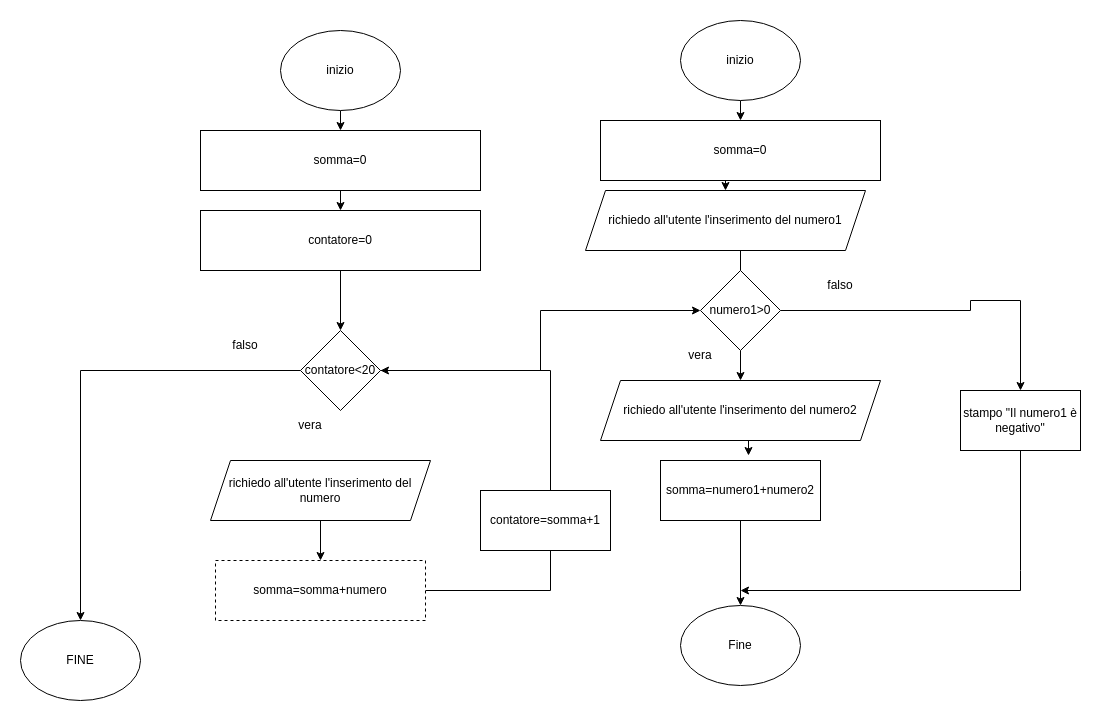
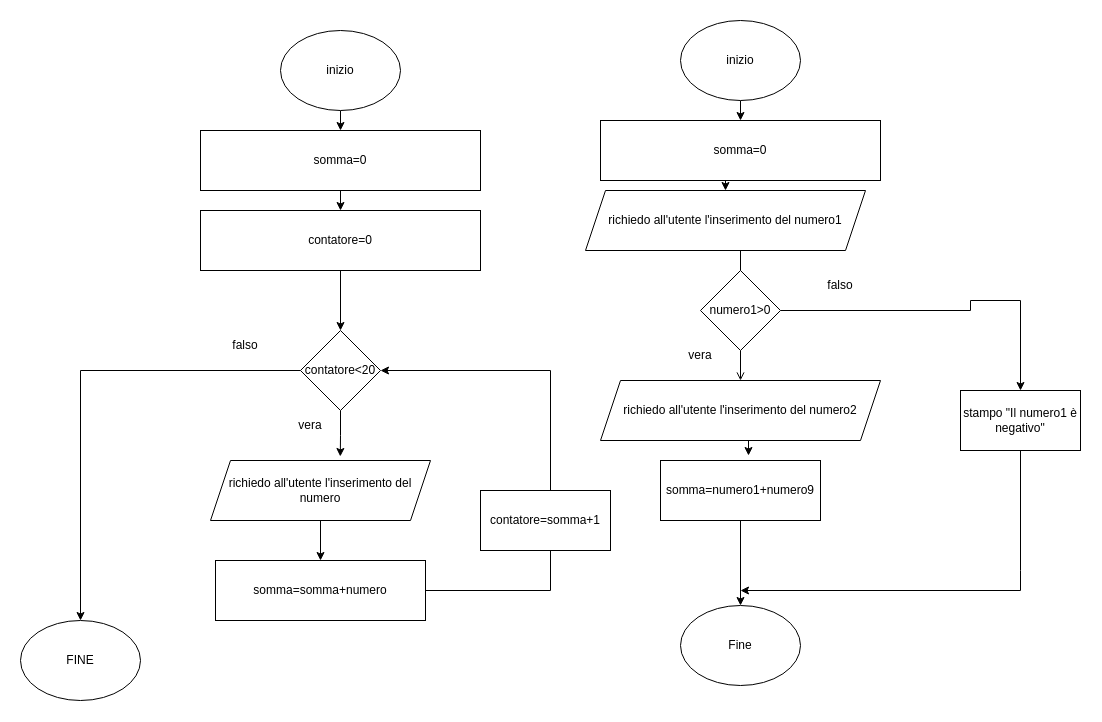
(588, 311) -> (341, 430)
(741, 372) -> (741, 374)
(741, 491) -> (741, 491)
(321, 591) -> (321, 591)
